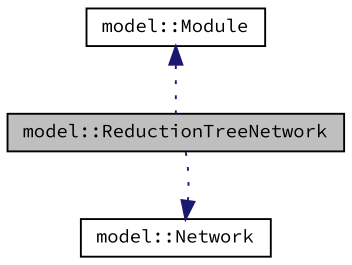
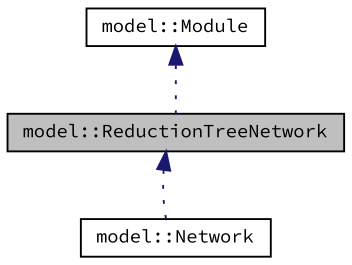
(188, 176) -> (163, 195)
